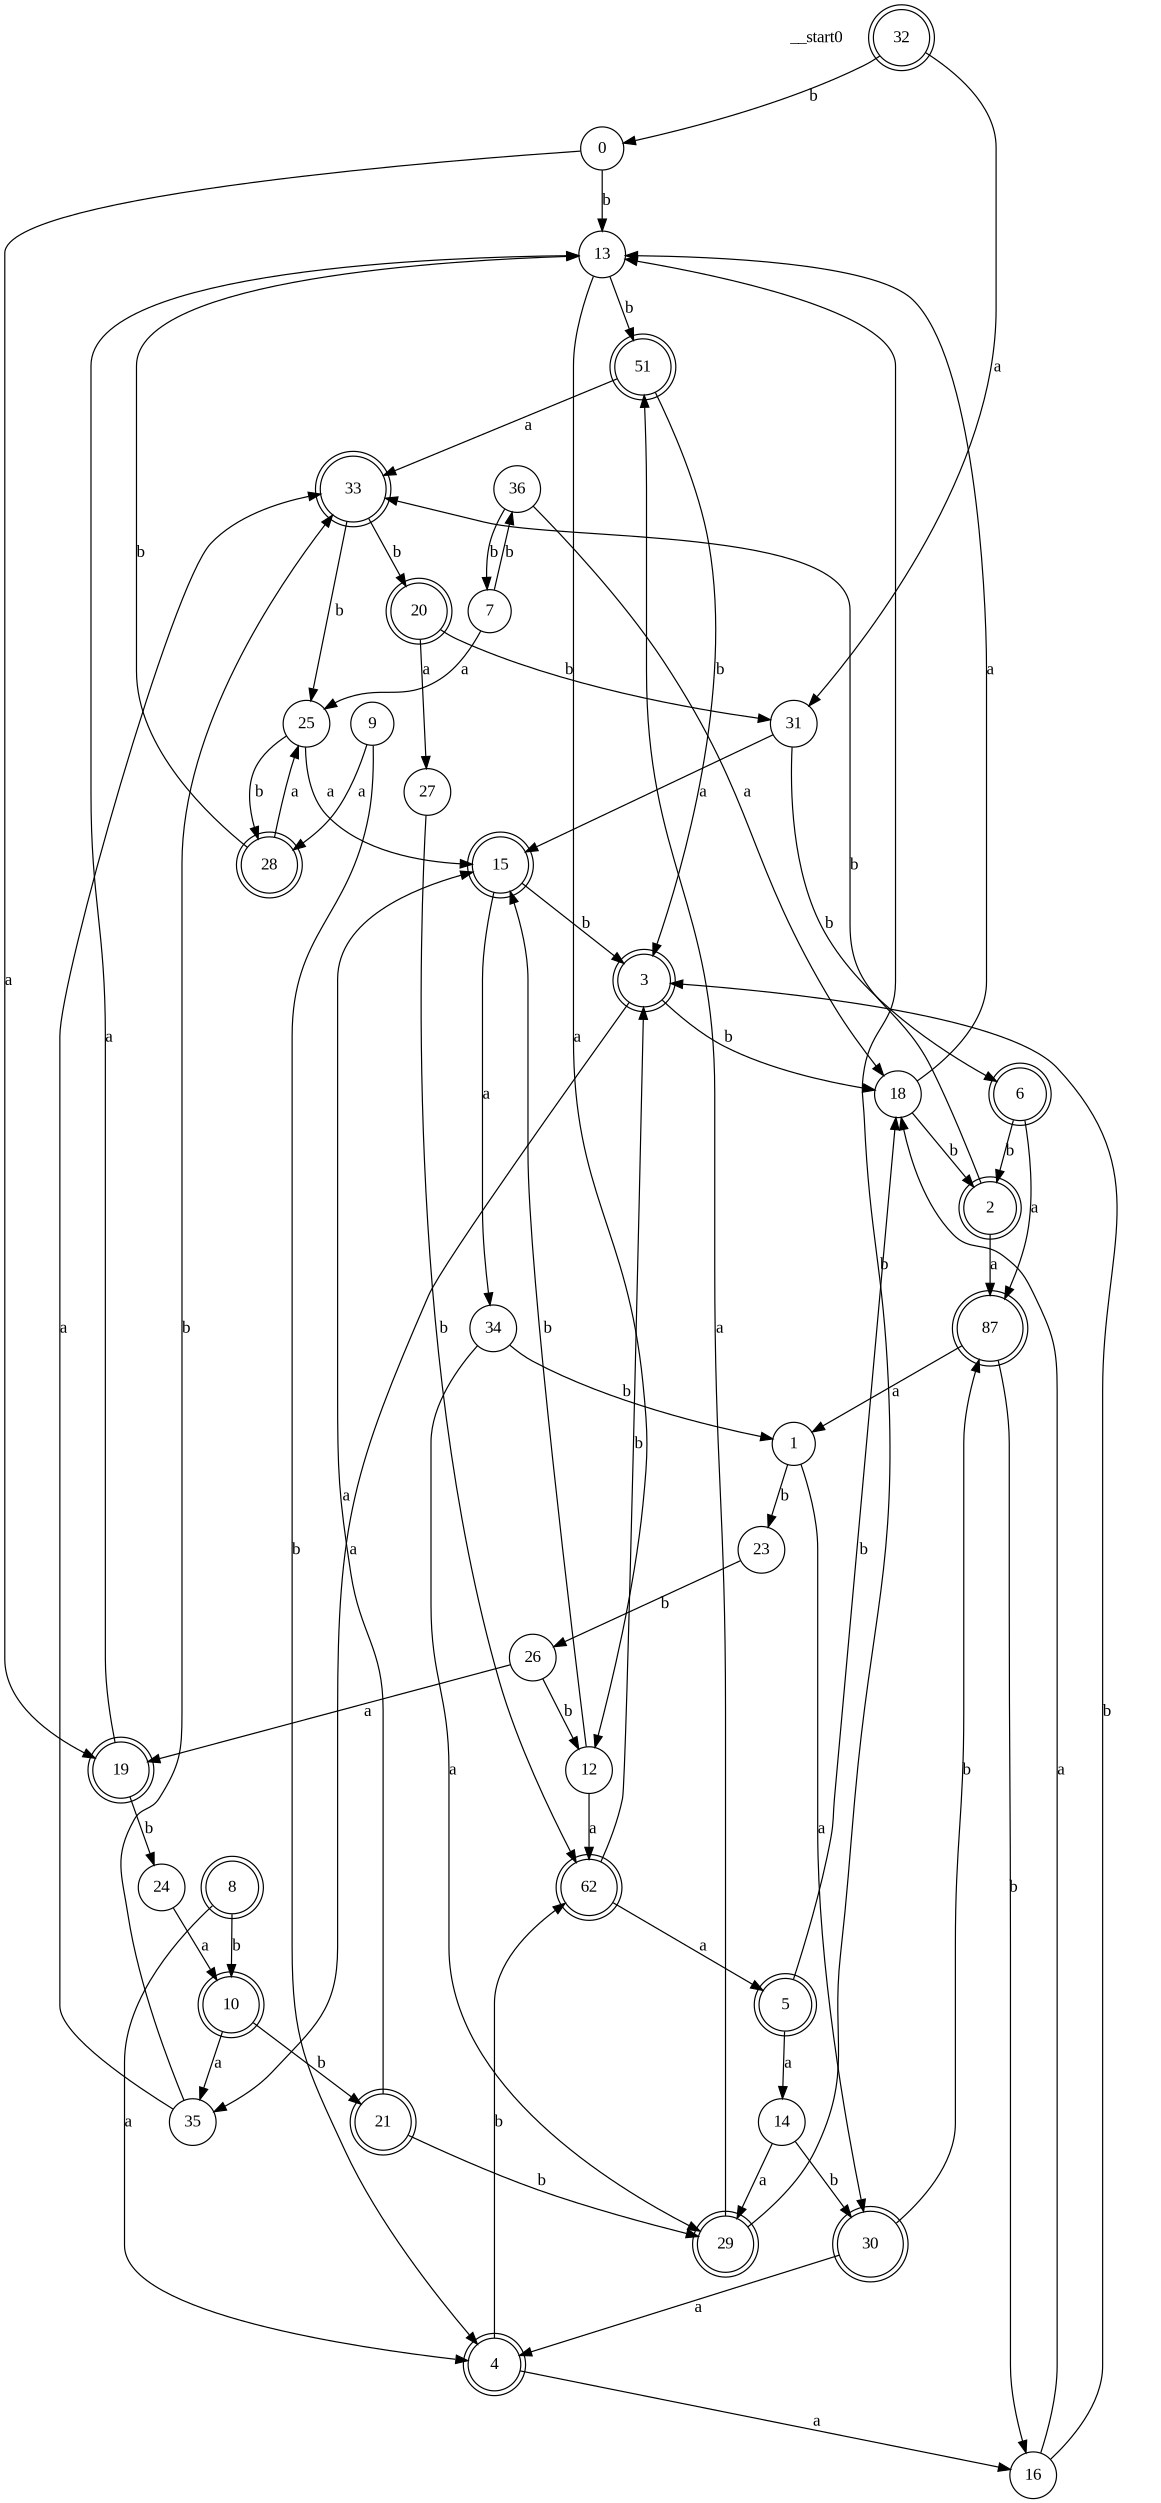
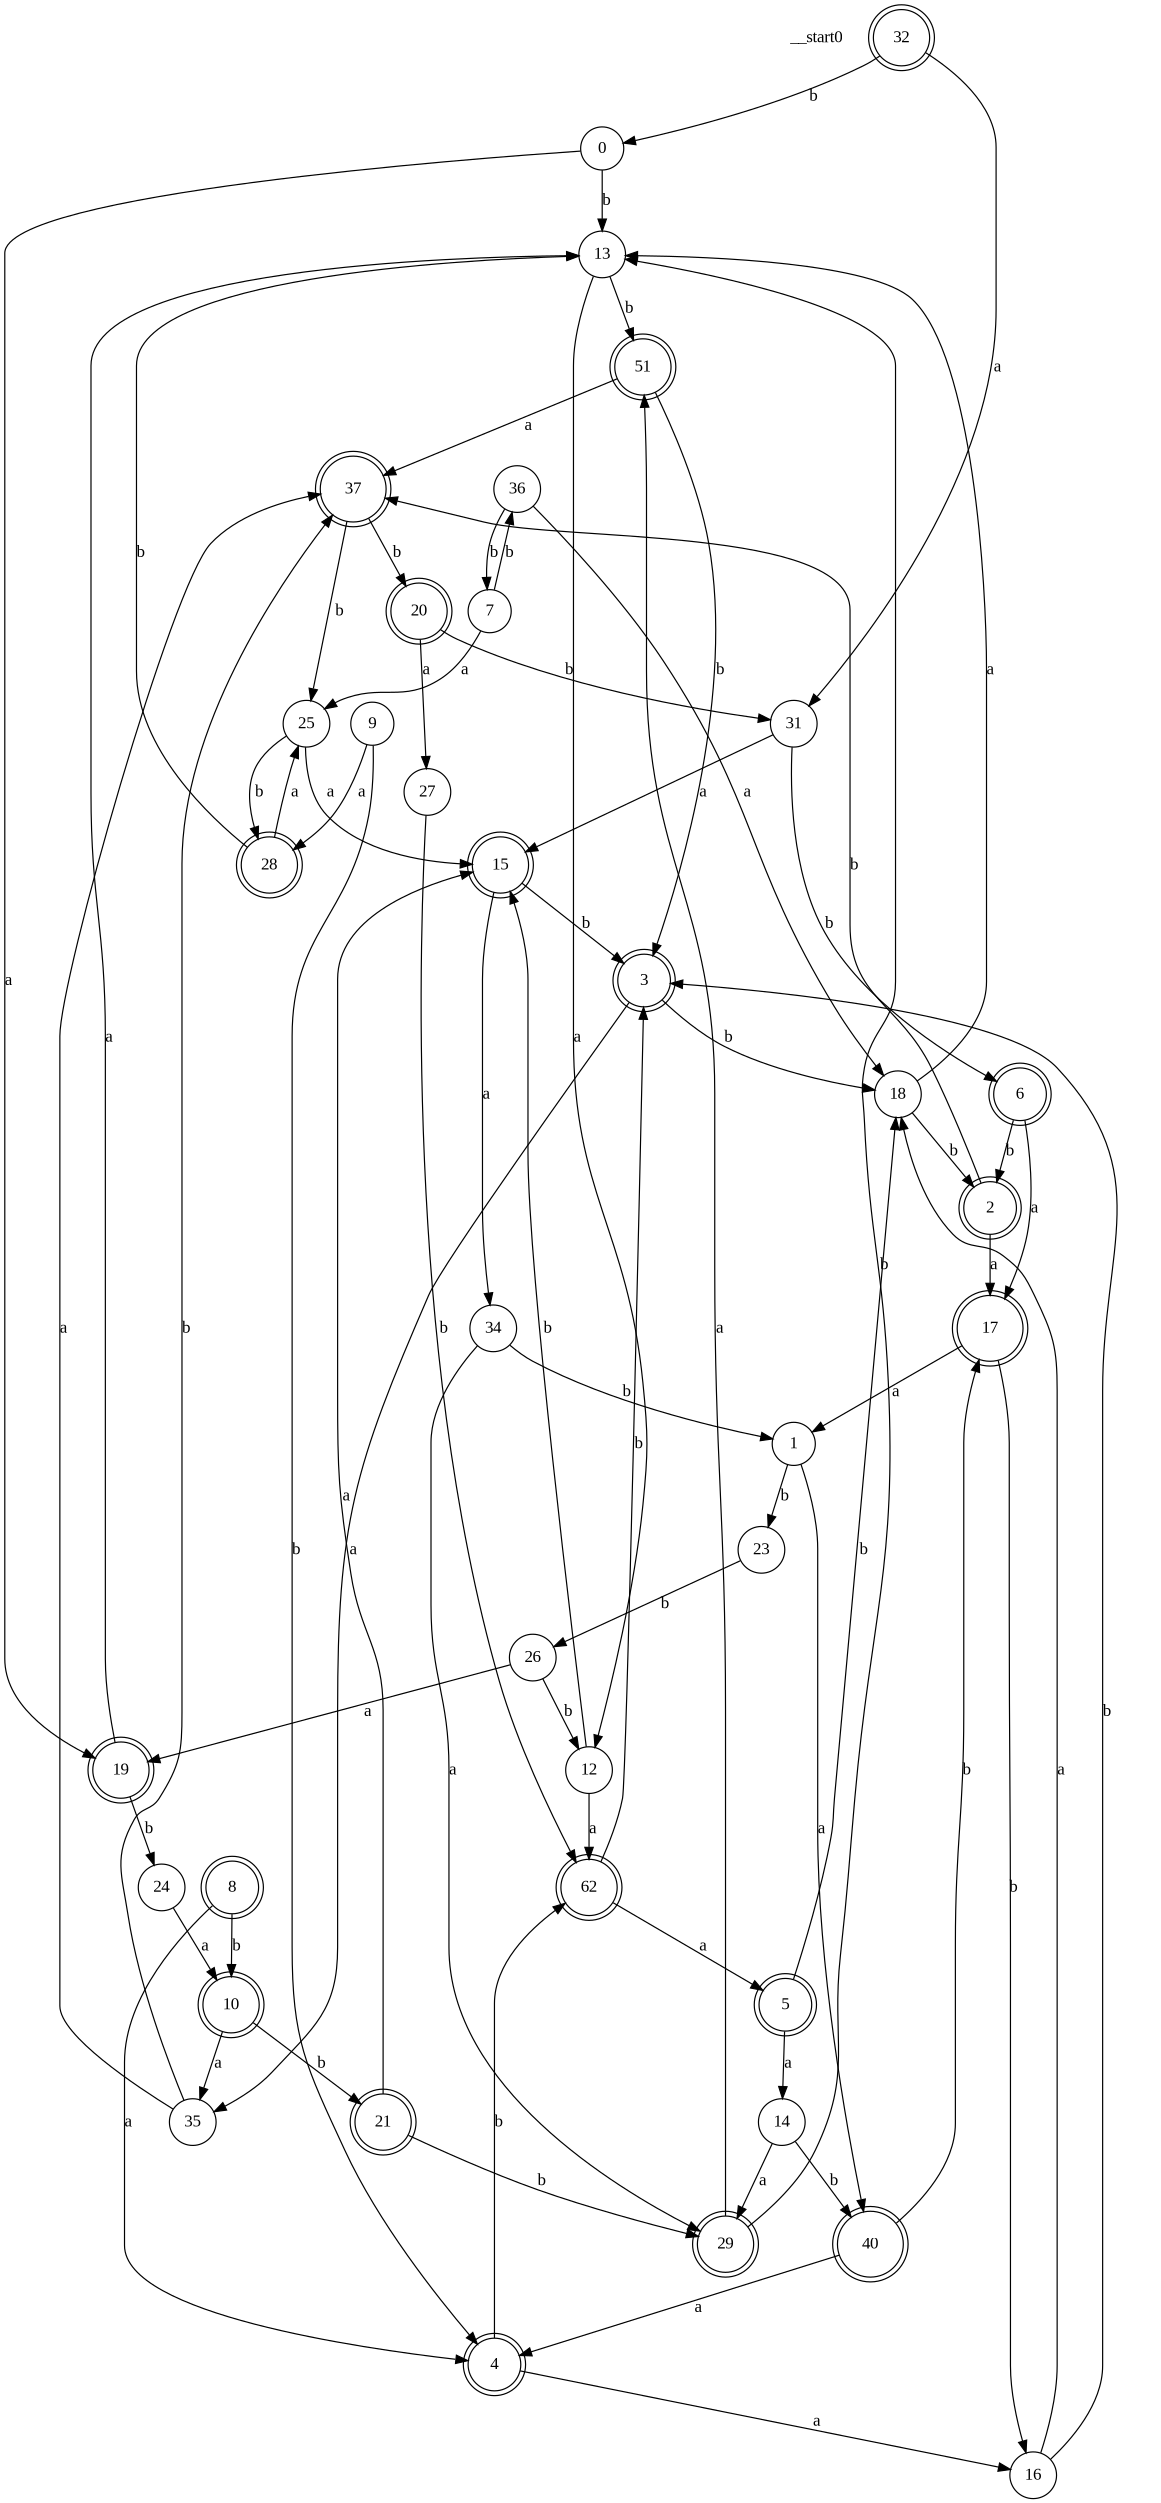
(353, 489) -> (353, 489)
(990, 1328) -> (990, 1328)
(870, 2244) -> (870, 2244)
